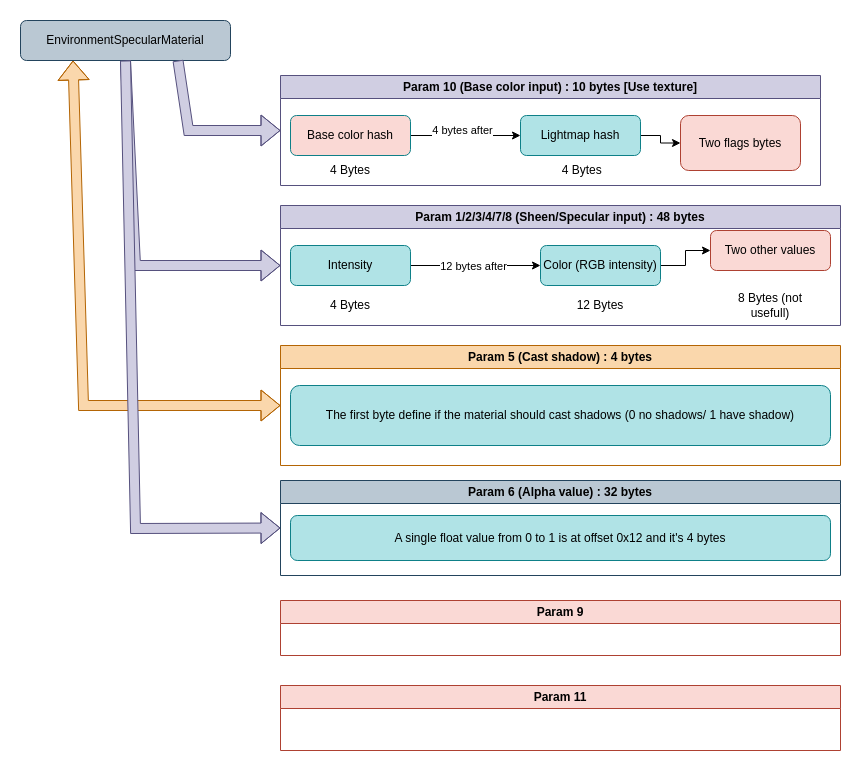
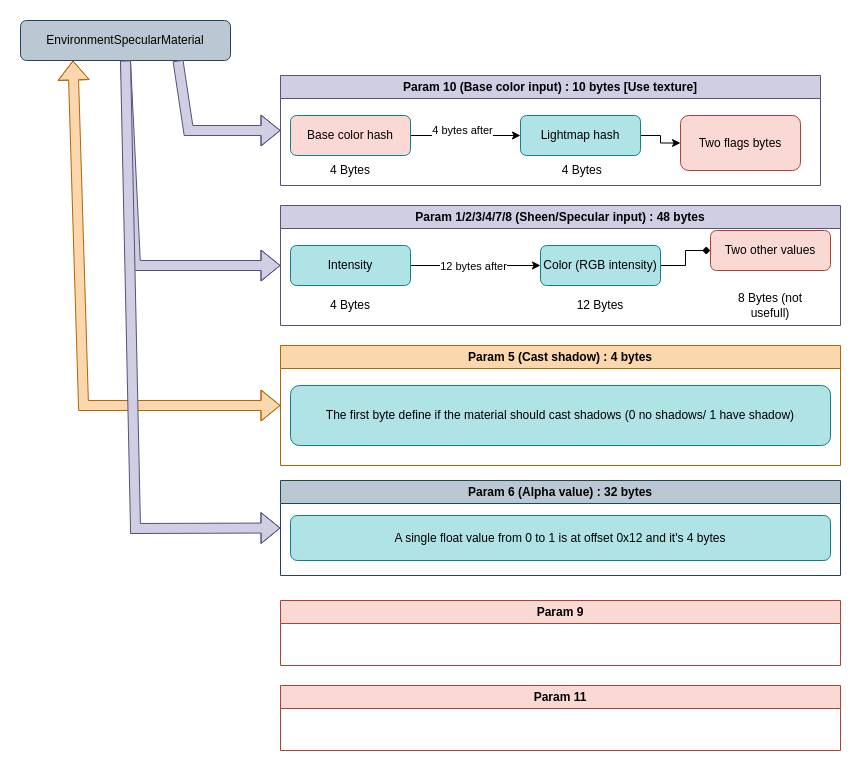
(702, 251) -> (702, 251)
(561, 628) -> (561, 633)
